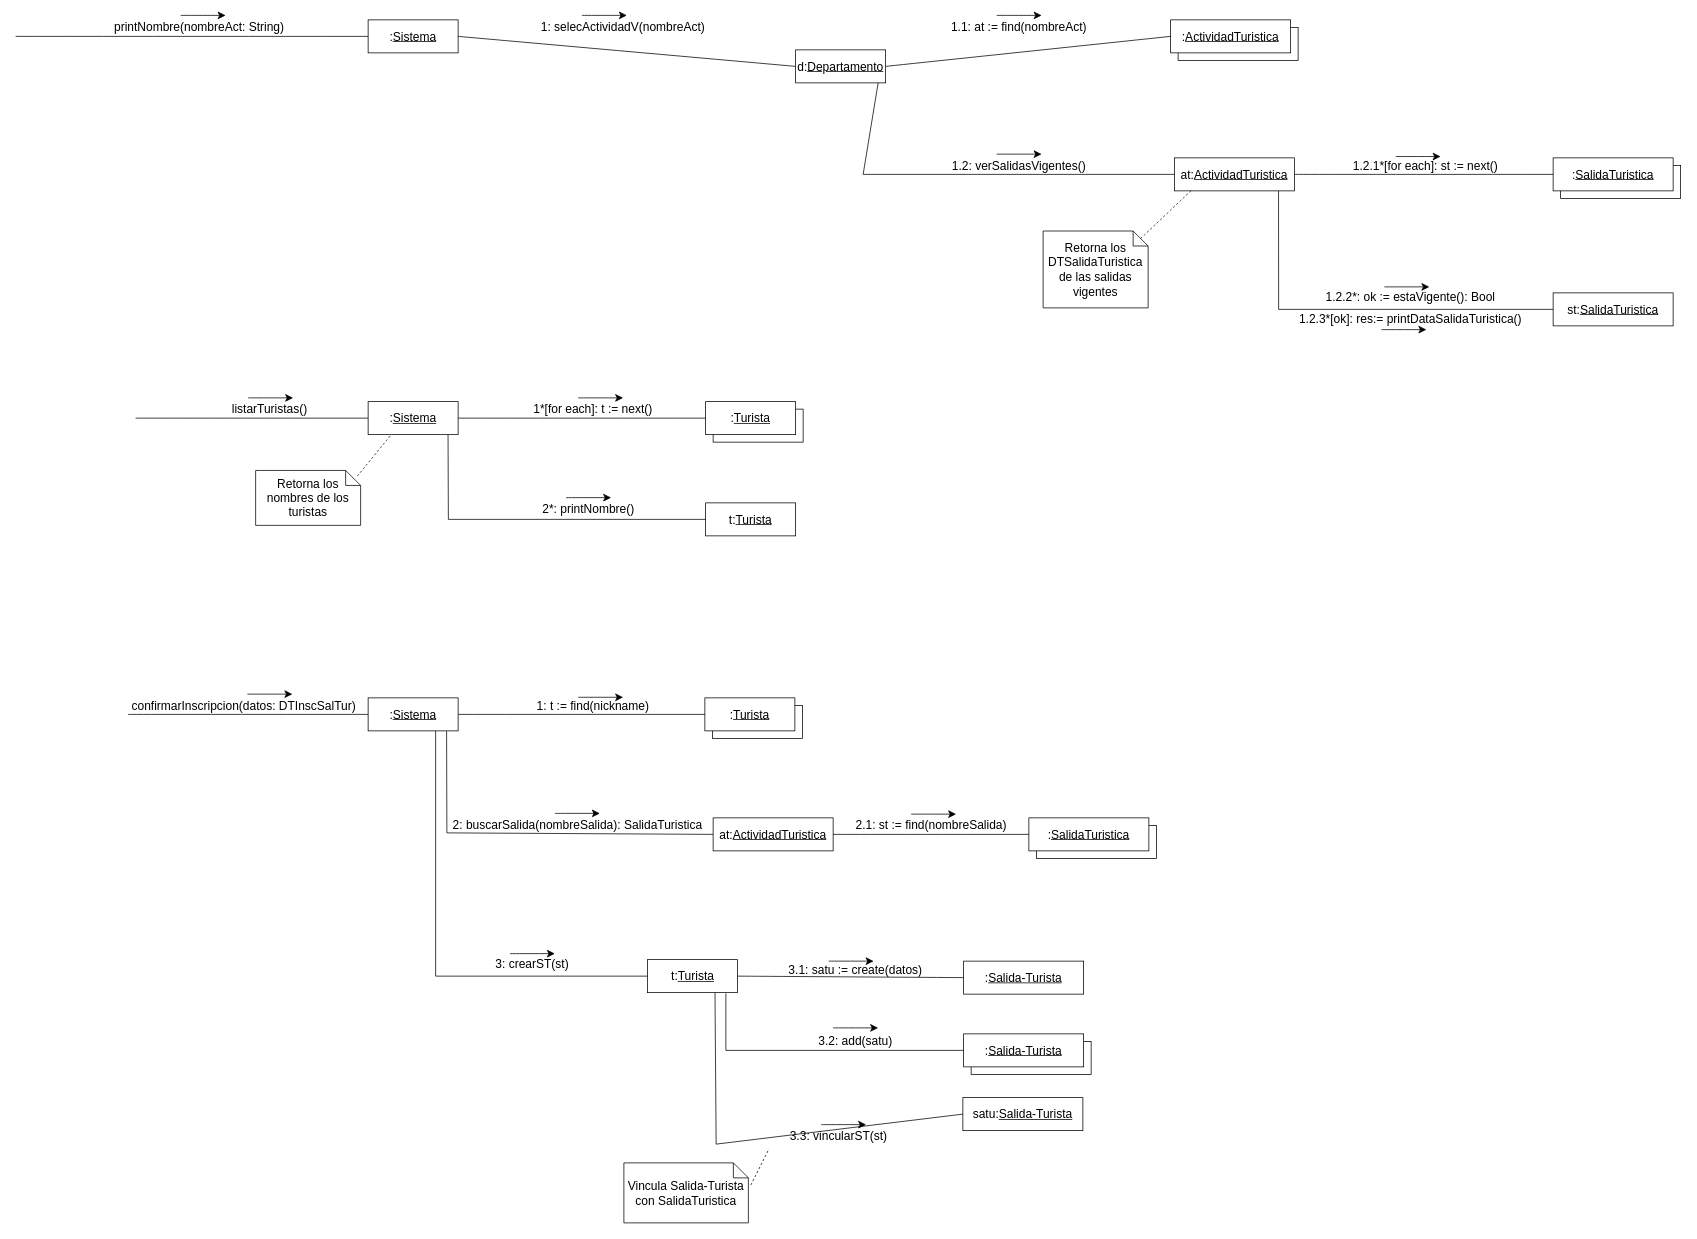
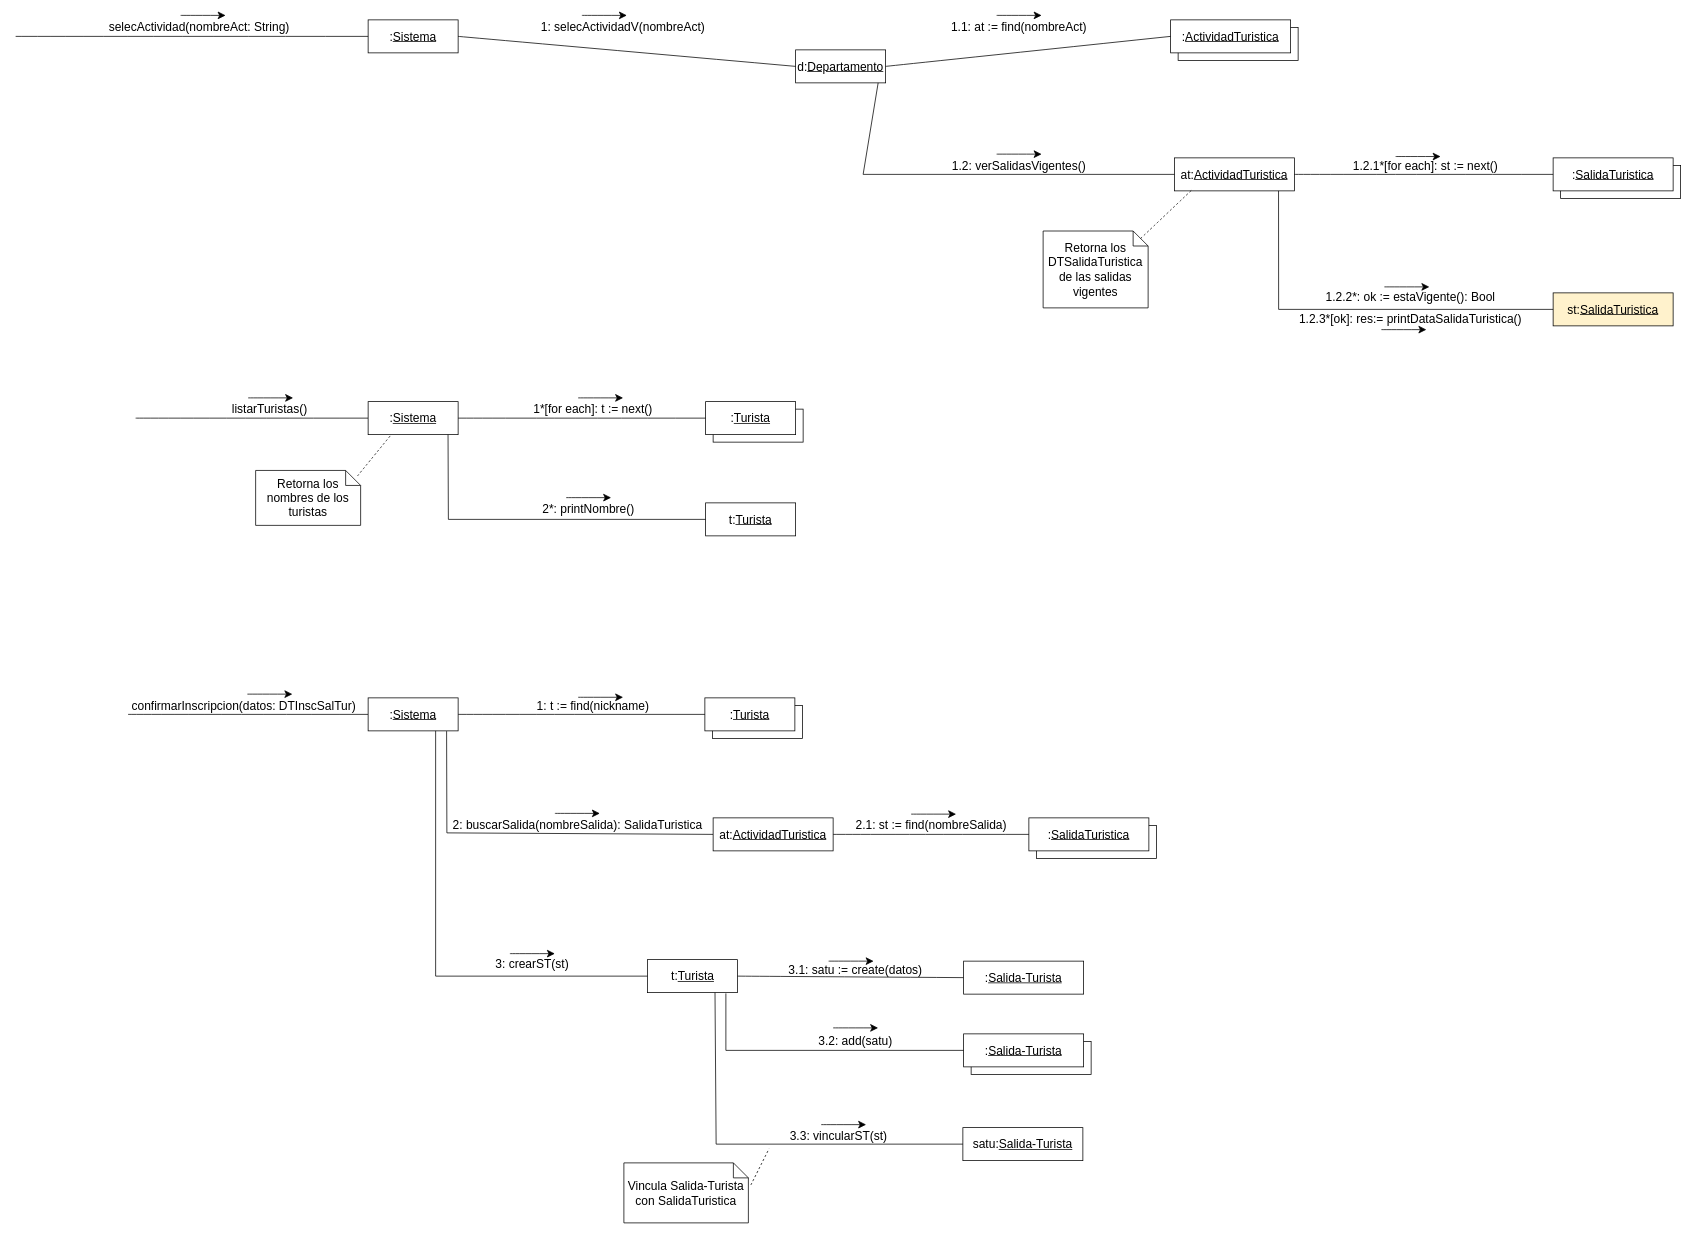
(199, 27) -> (199, 27)
(1613, 309) -> (1613, 309)
(1023, 1114) -> (1023, 1144)
